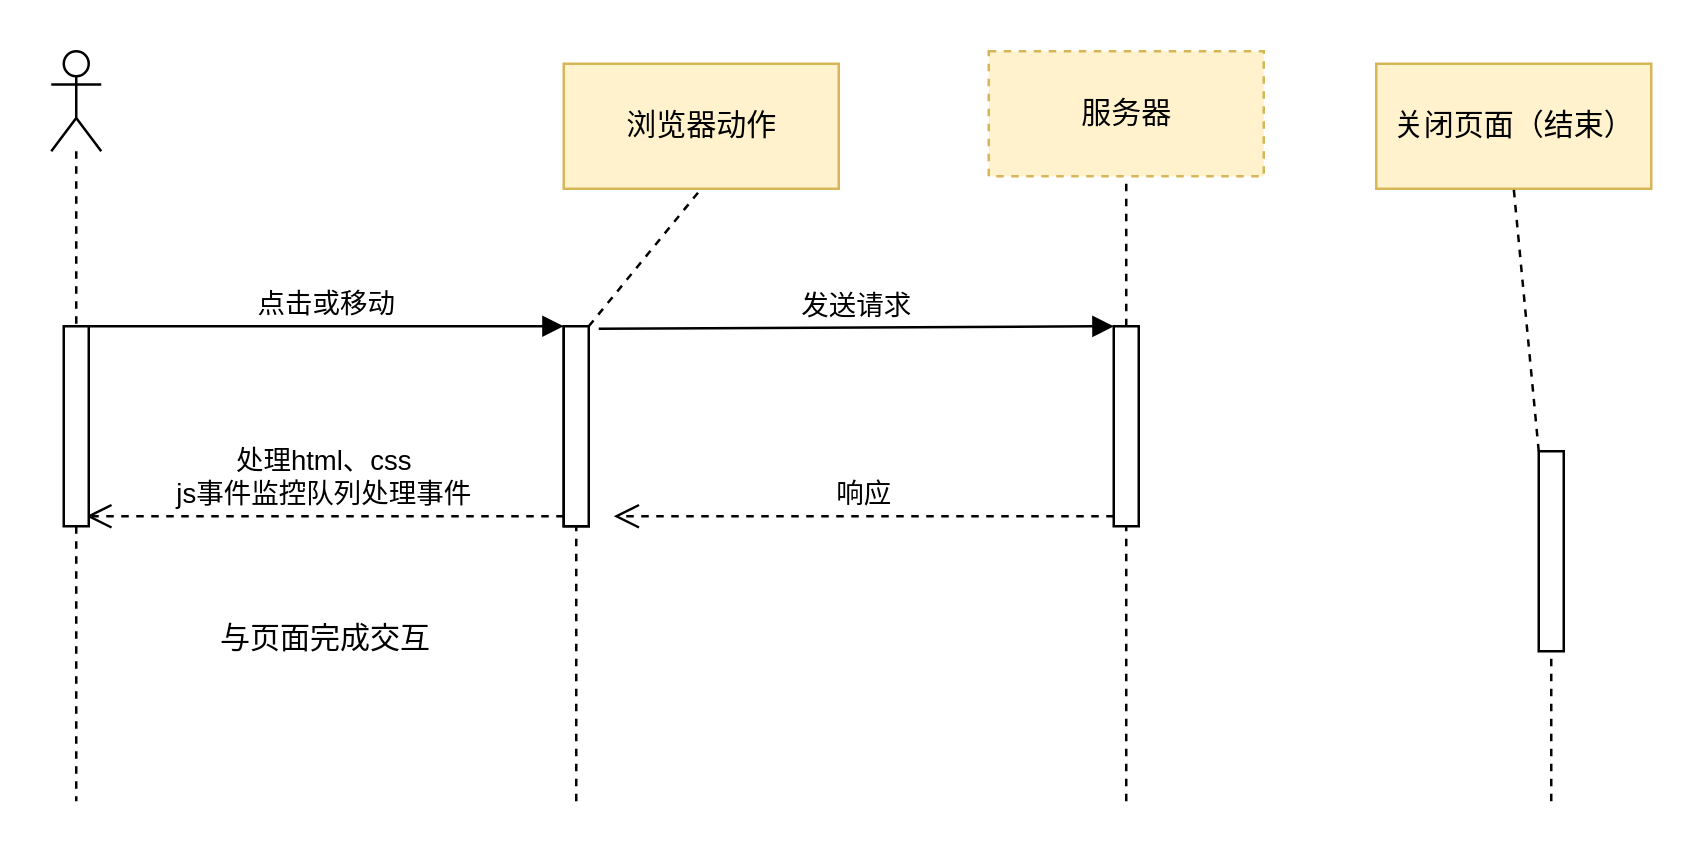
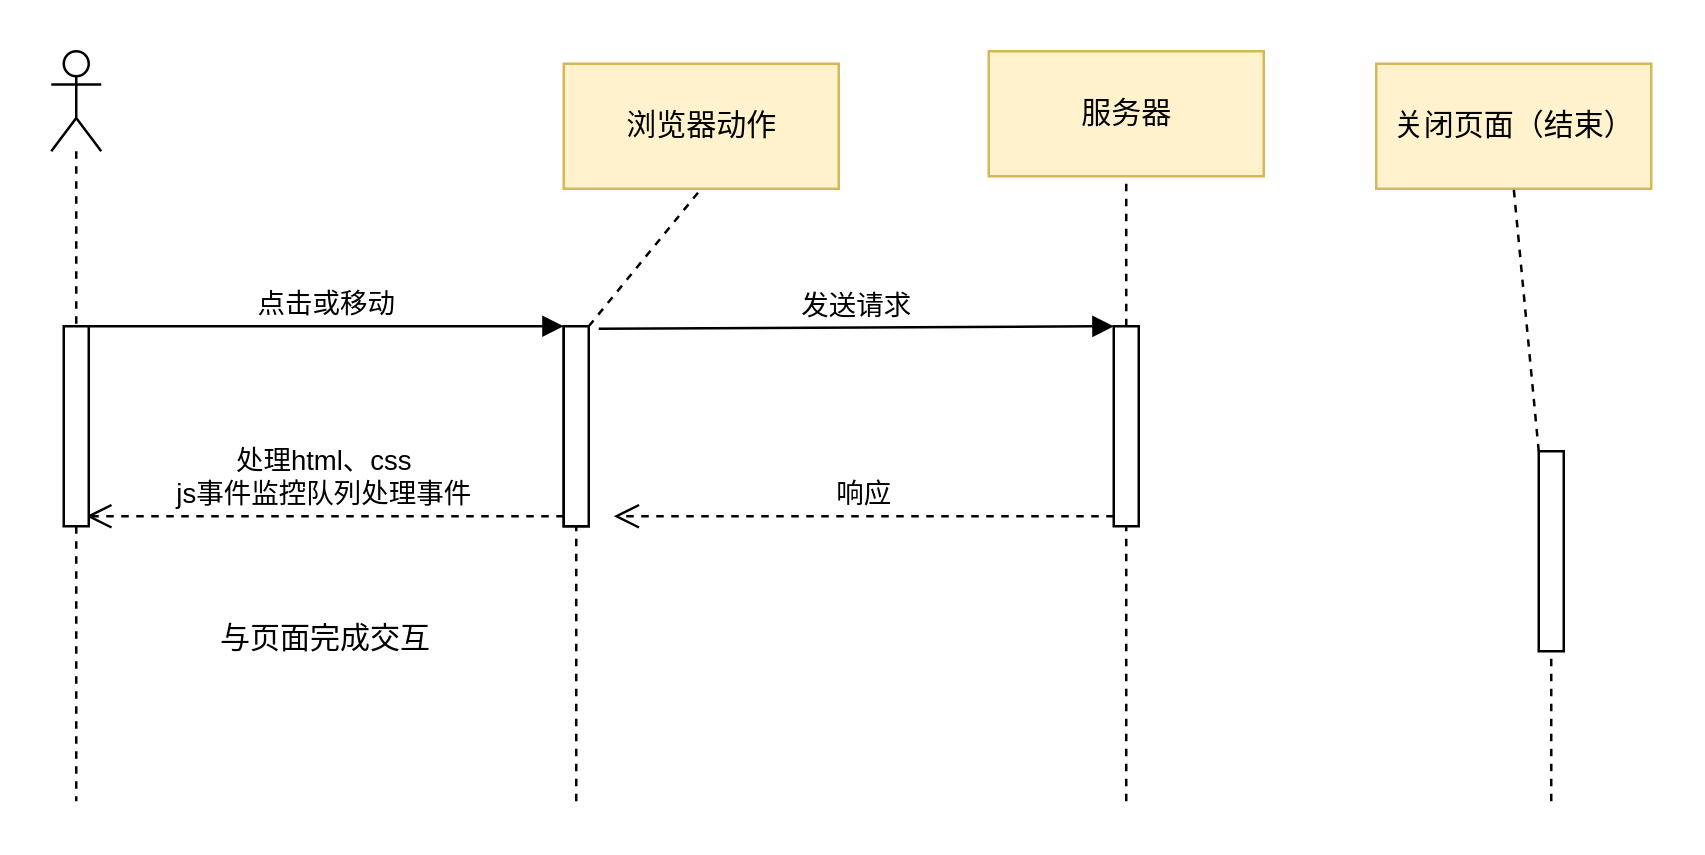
(1126, 114) -> (1126, 114)
